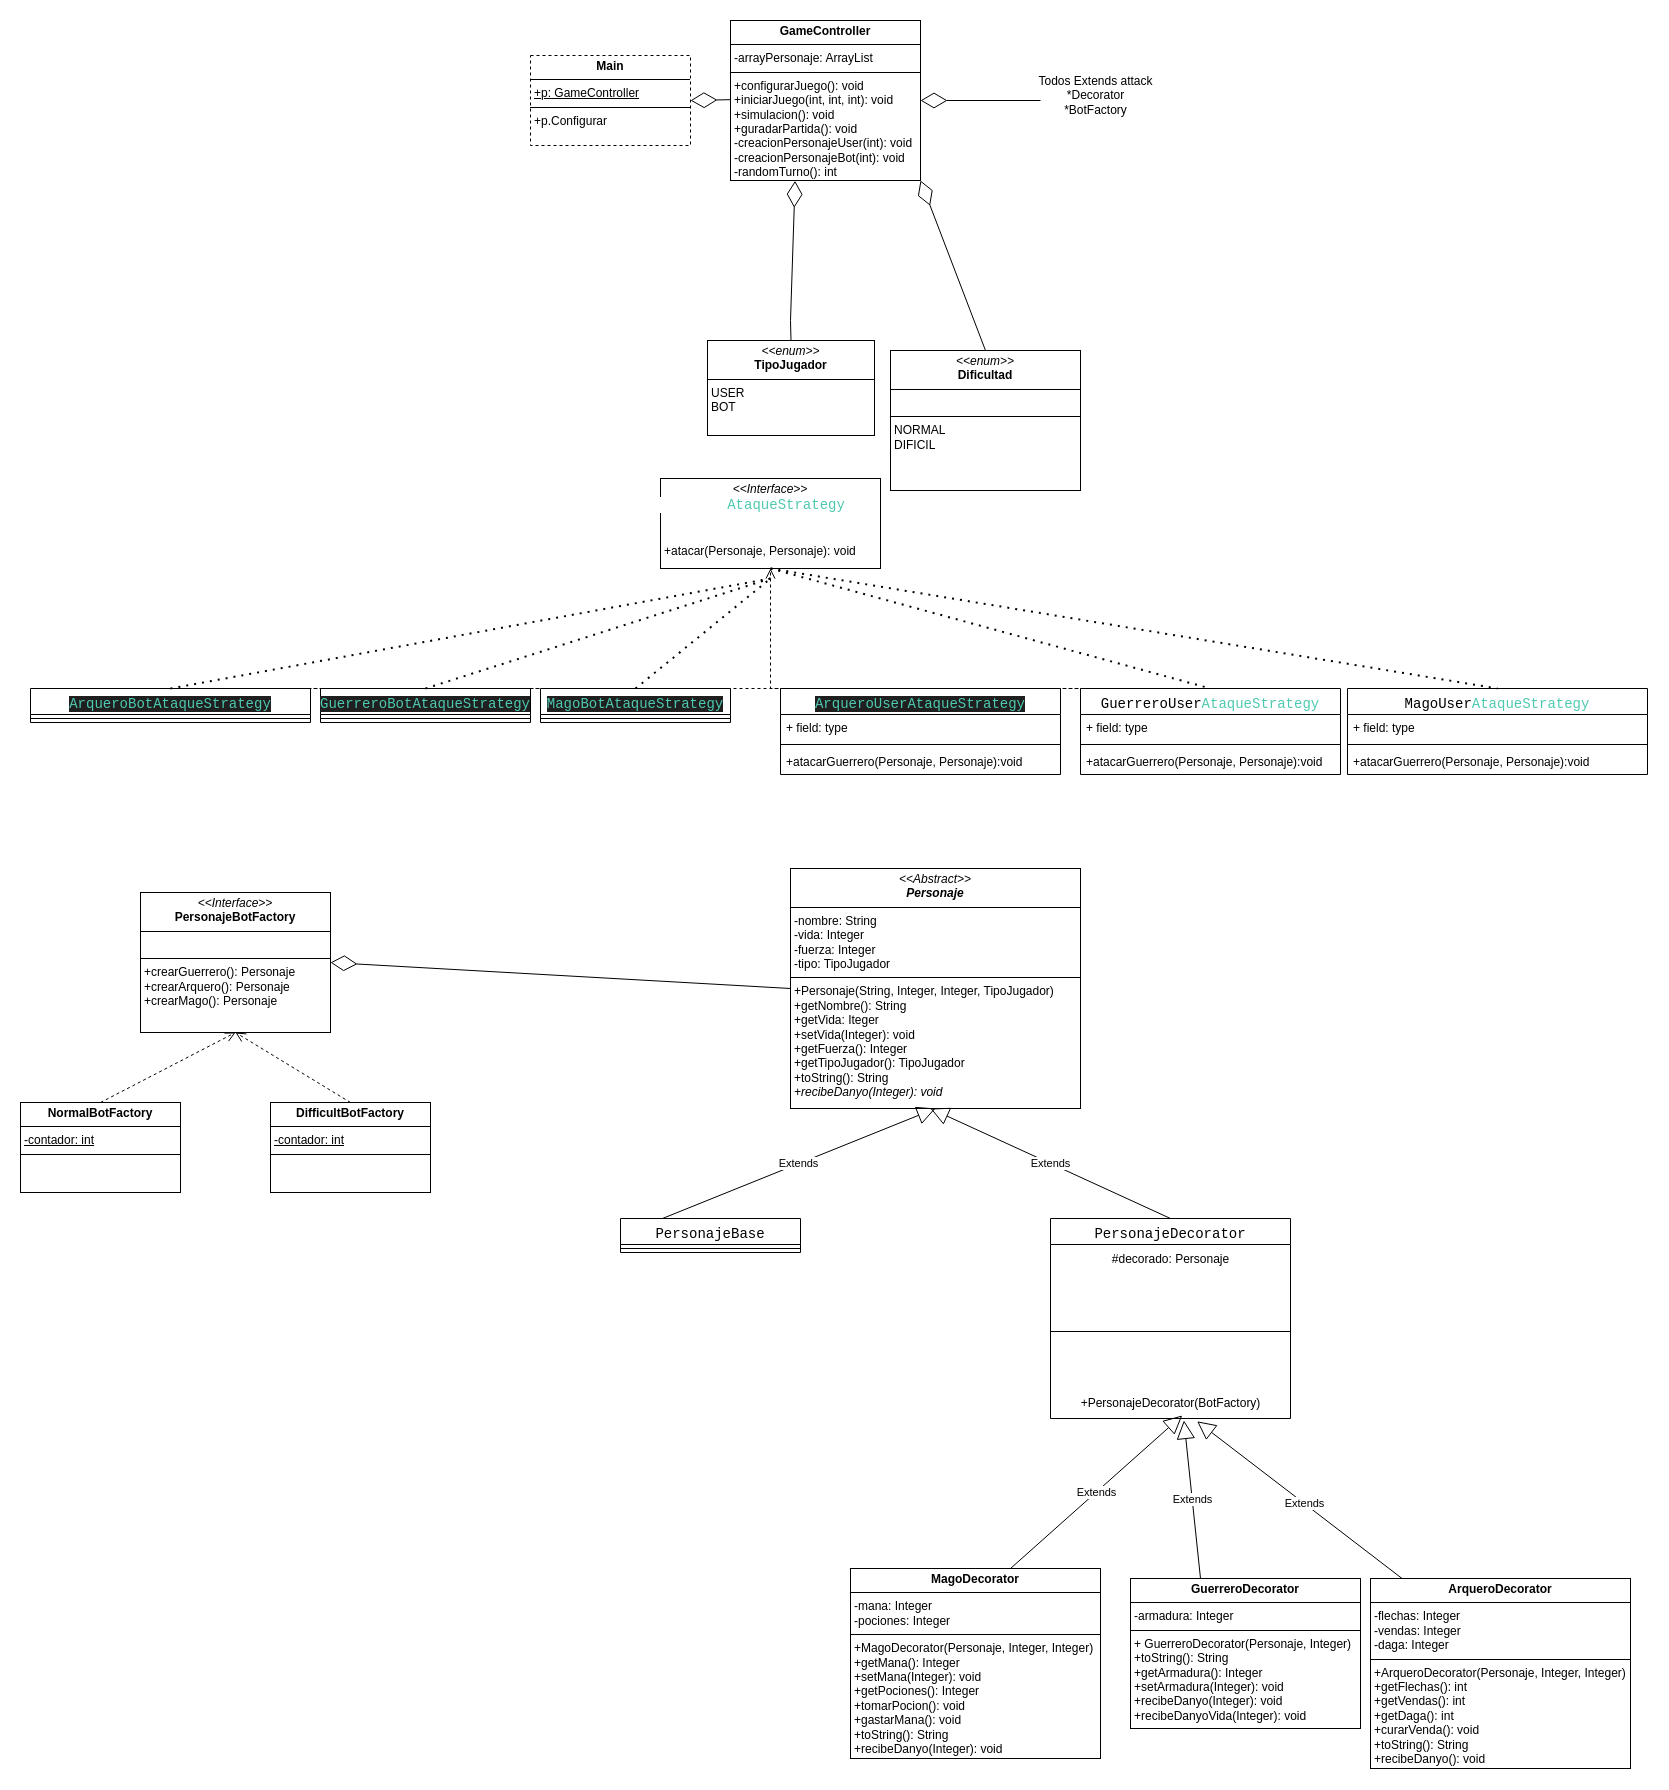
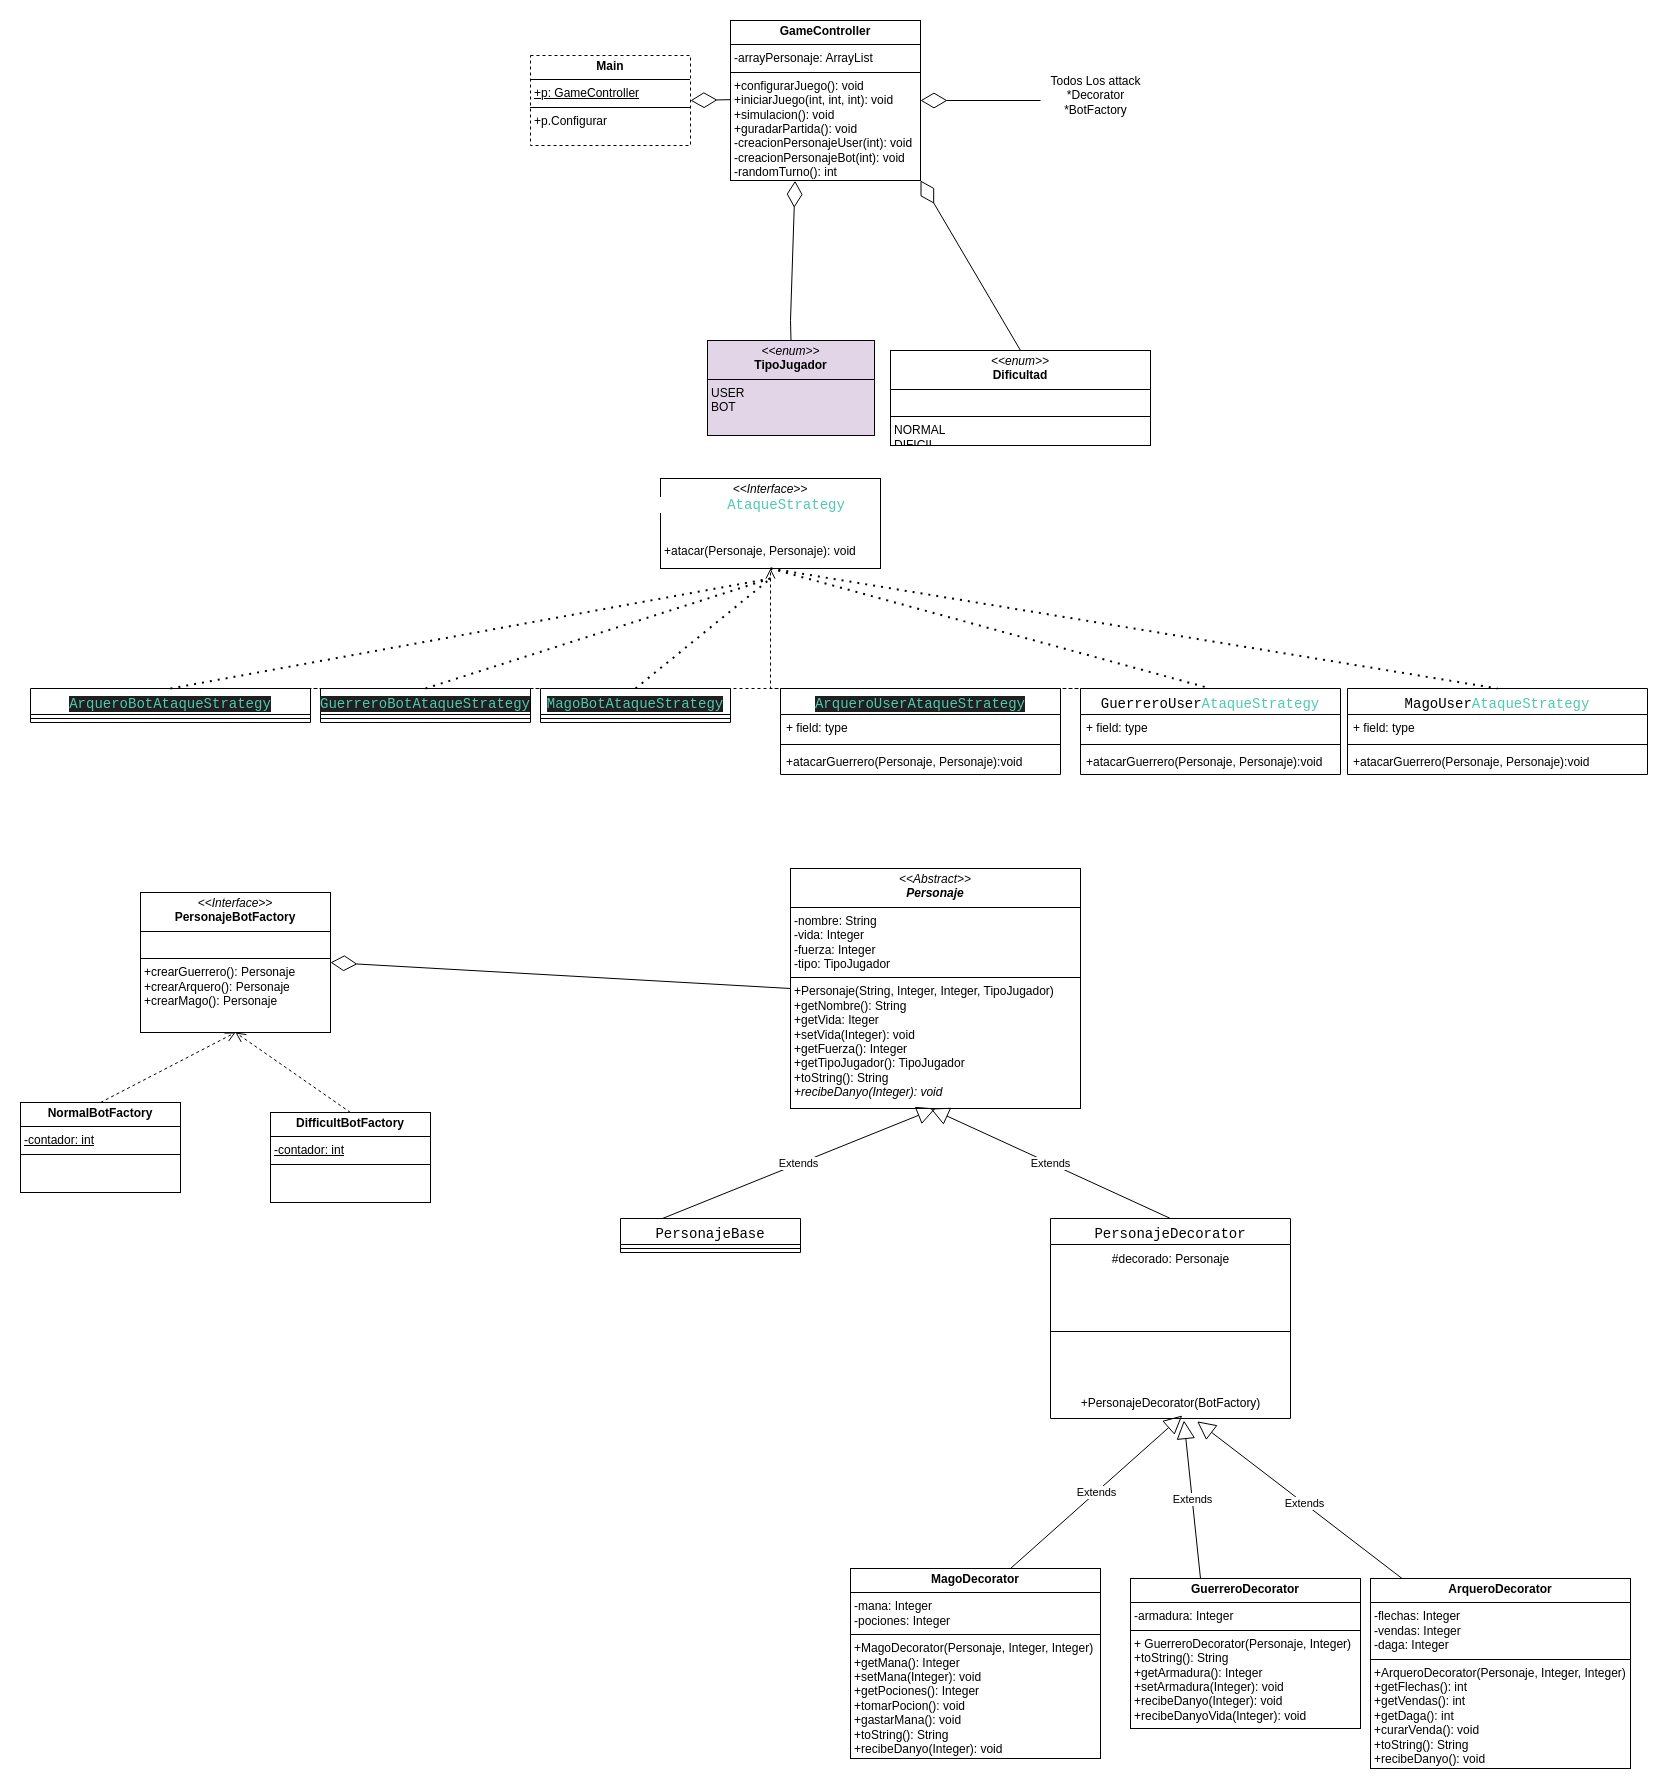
(1096, 96) -> (1096, 96)
(791, 388) -> (791, 388)
(986, 421) -> (1021, 398)
(351, 1148) -> (351, 1158)
